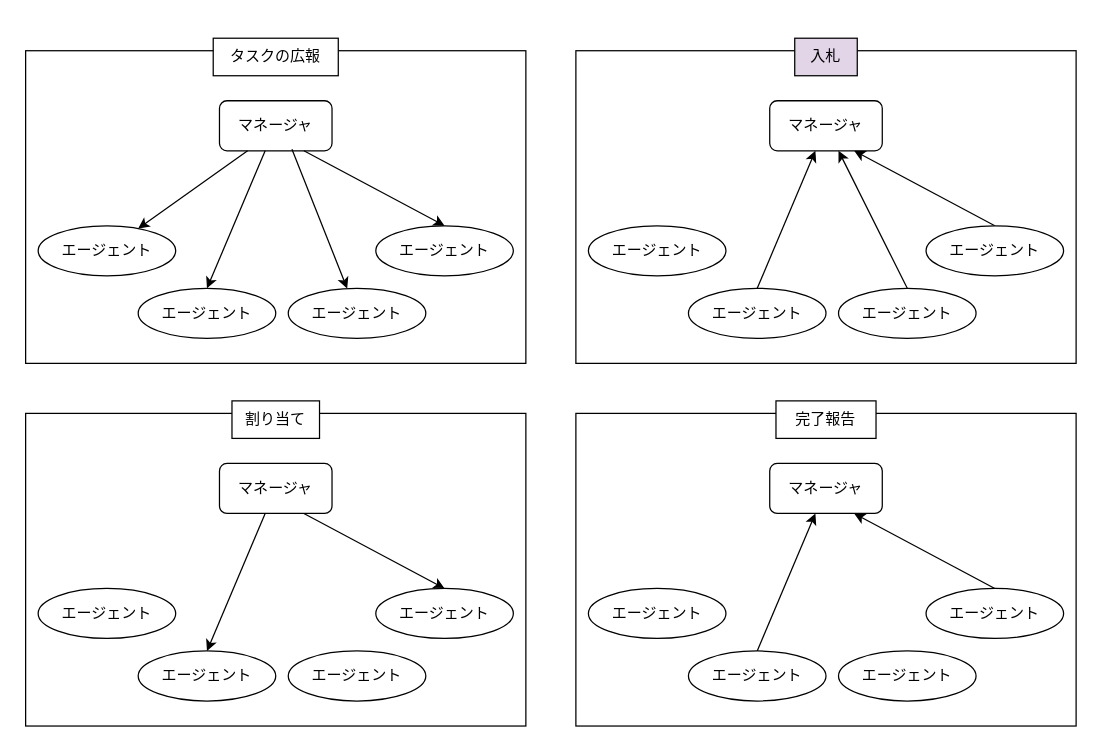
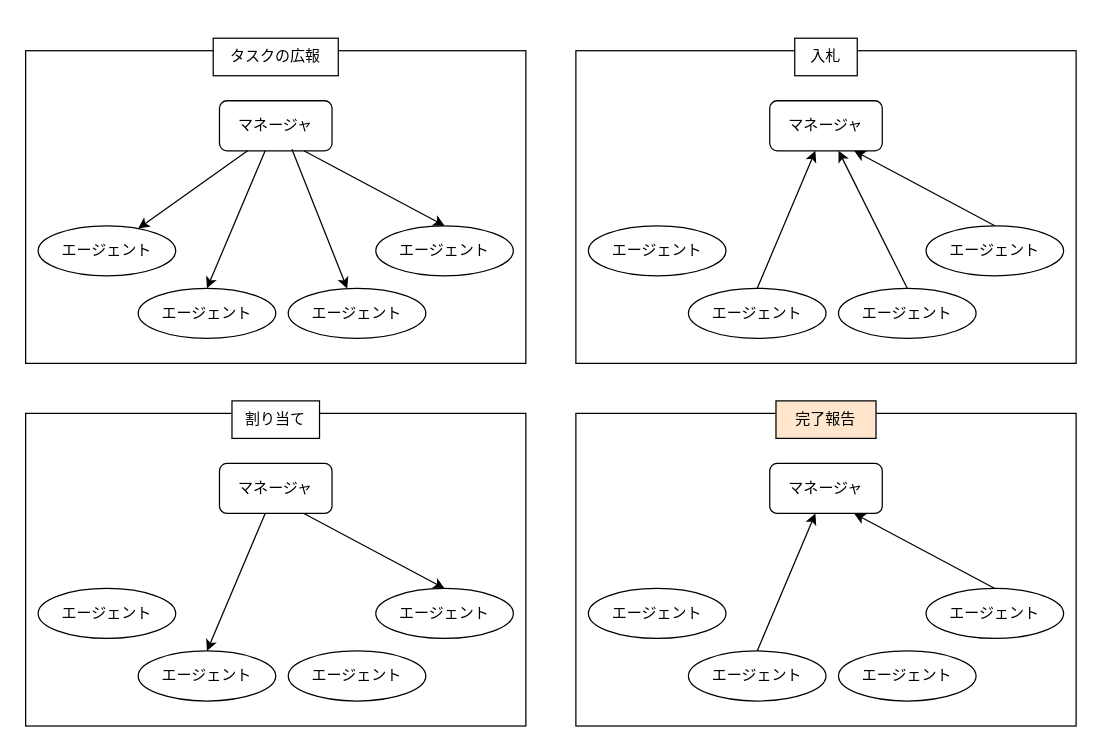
(826, 57) -> (826, 57)
(826, 419) -> (826, 419)
